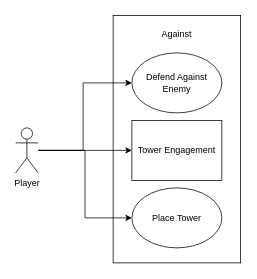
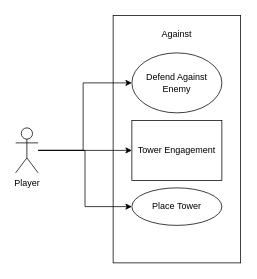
(177, 218) -> (177, 207)
